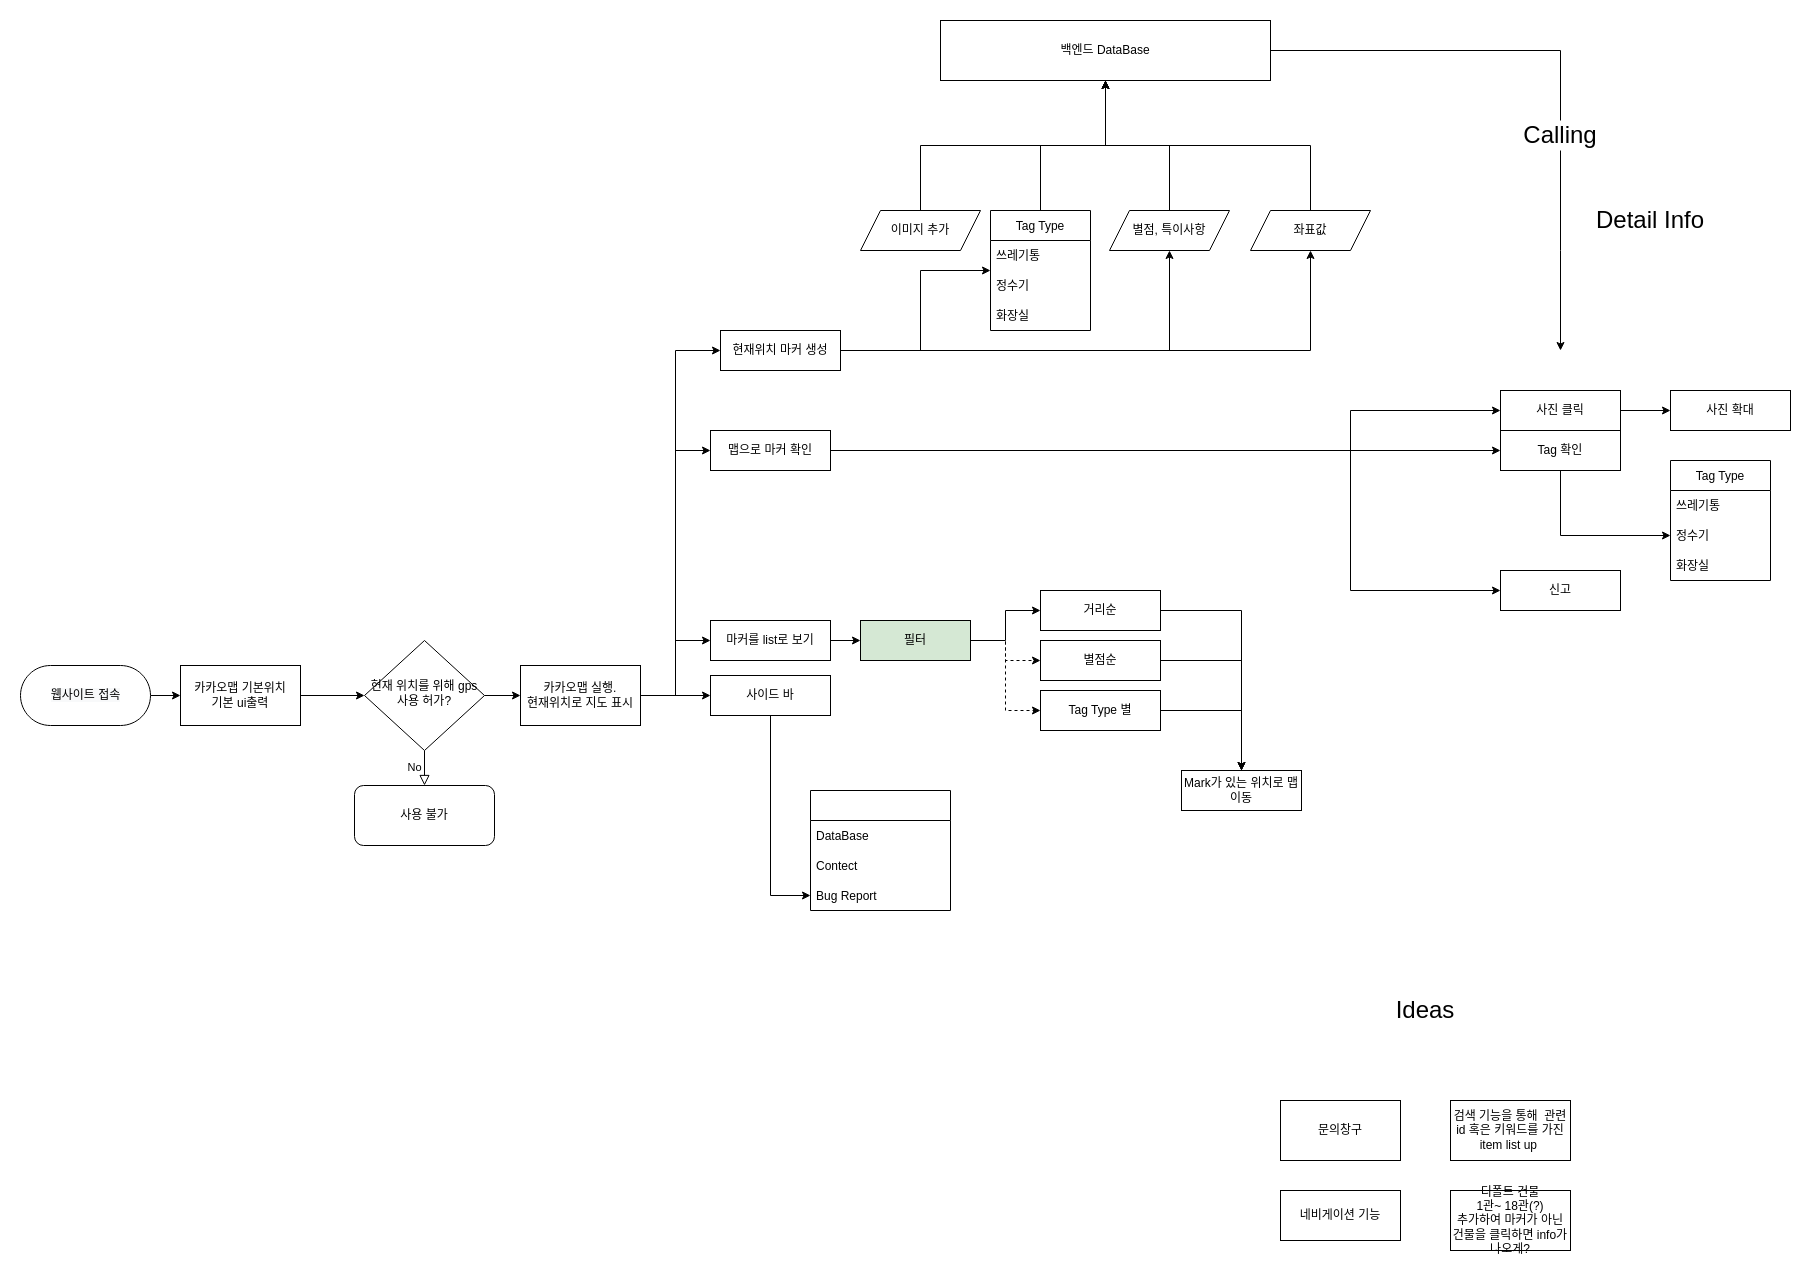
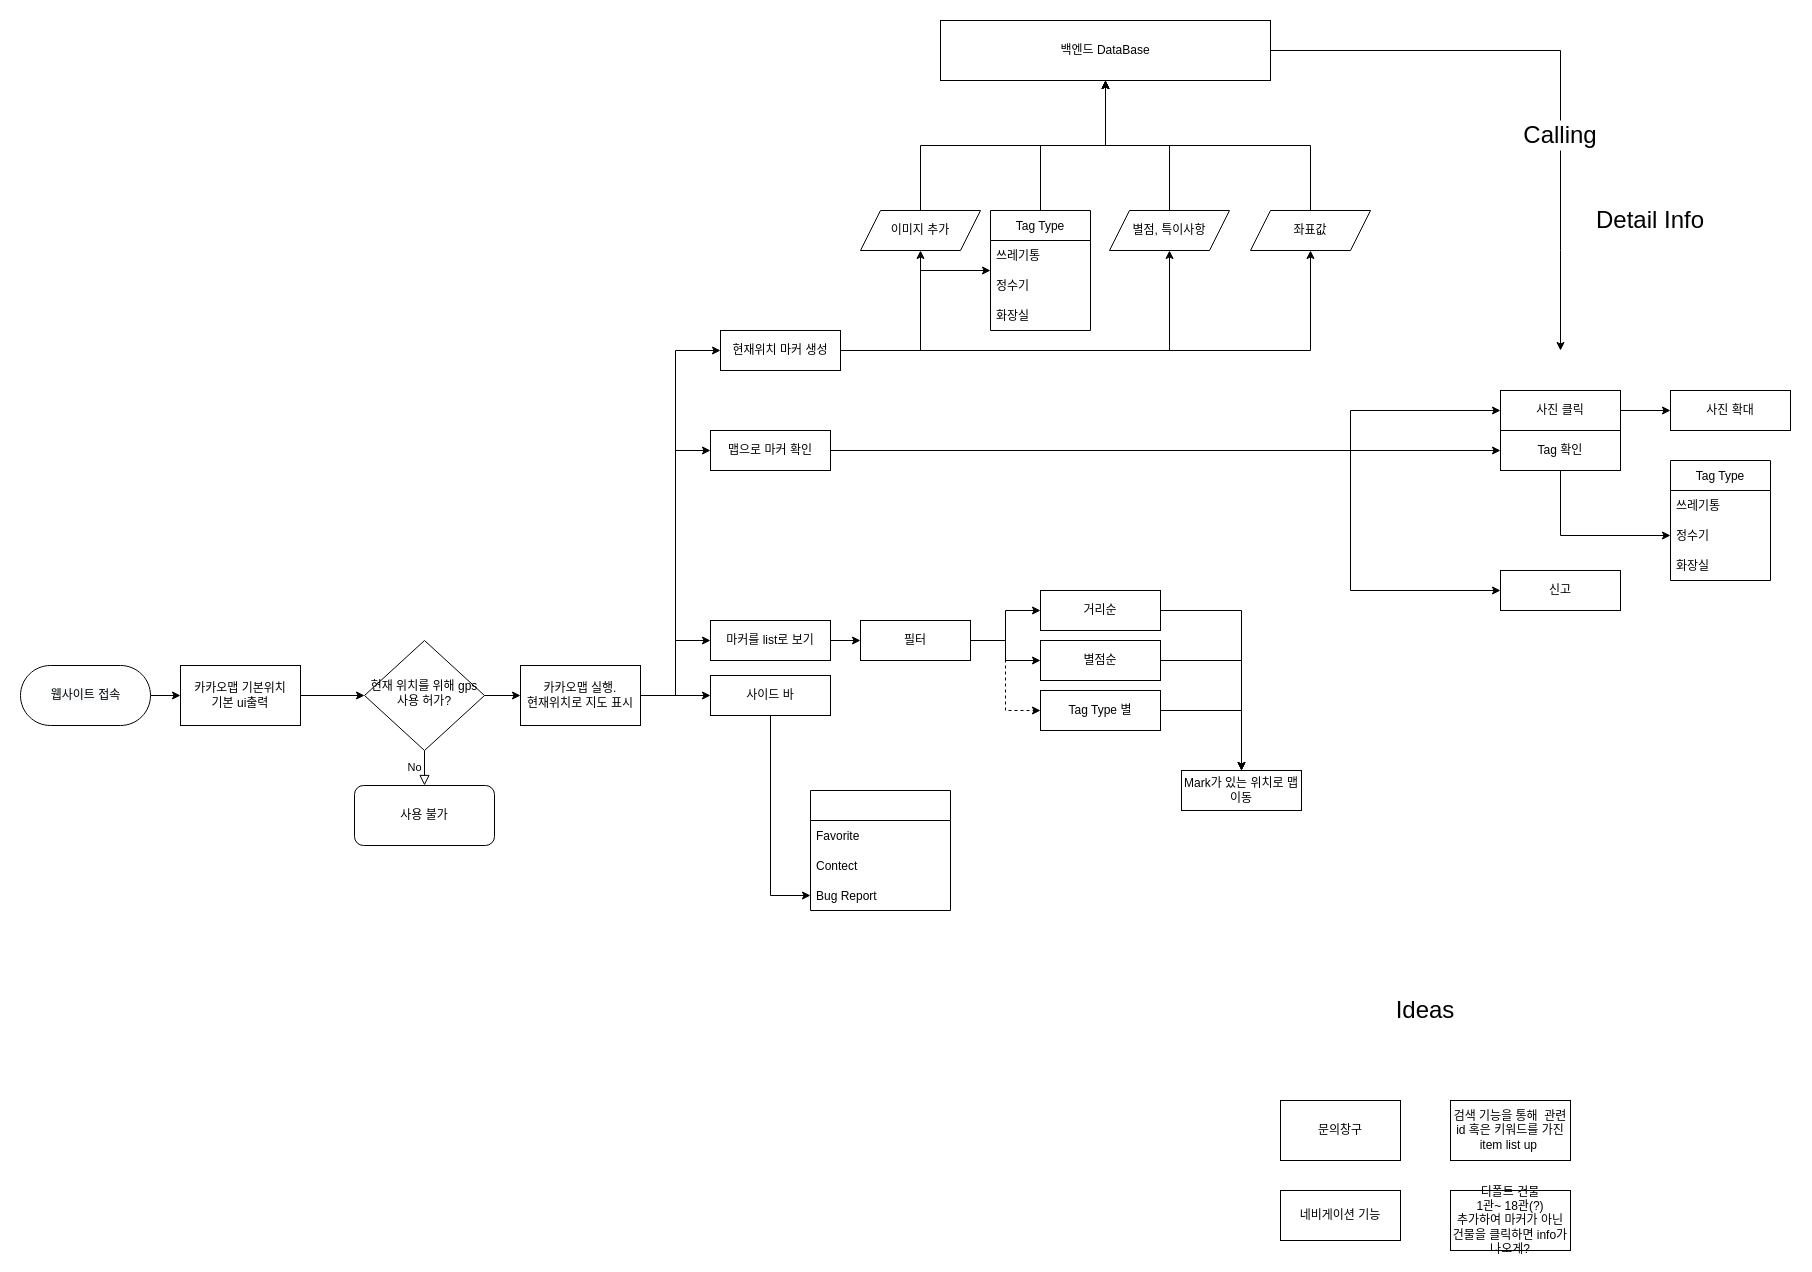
none -> (921, 263)
(916, 641) -> (916, 641)
(1020, 661) -> (1020, 661)
(843, 836) -> (841, 836)
